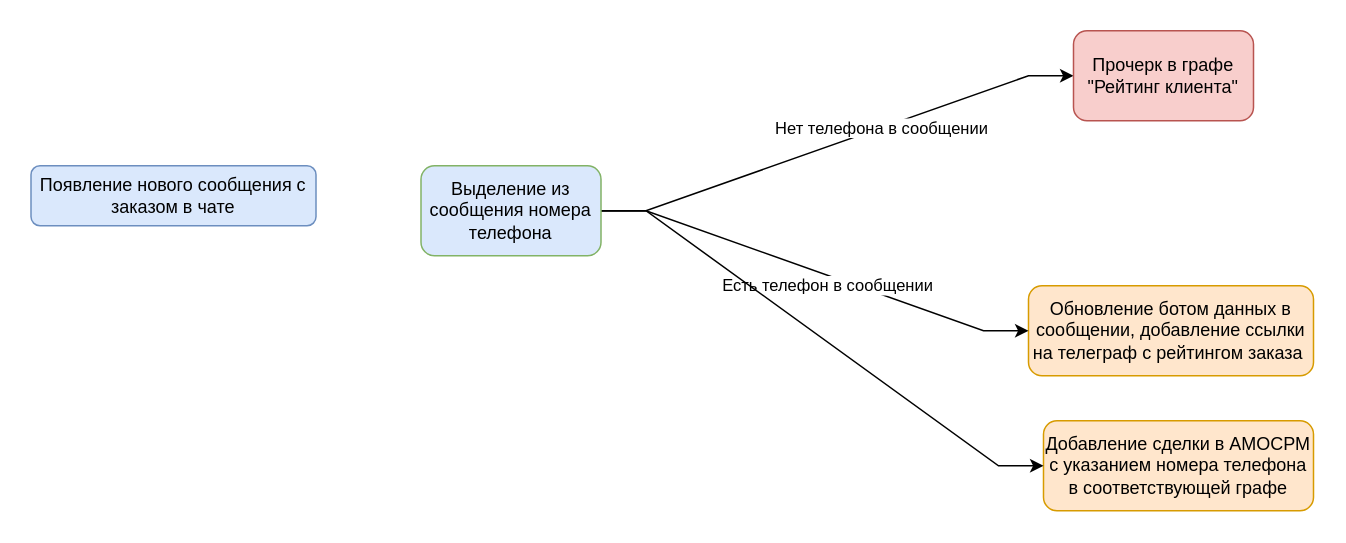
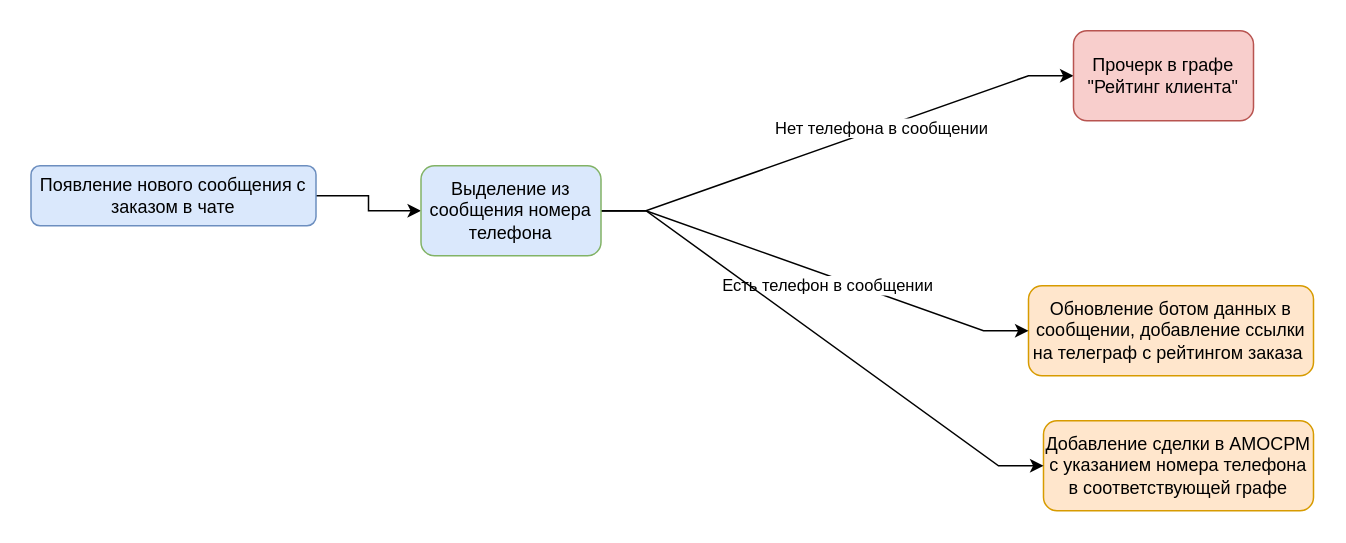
none -> (368, 198)
